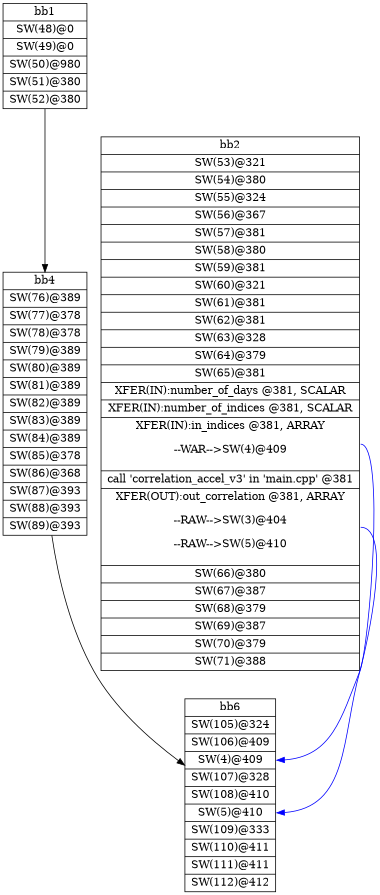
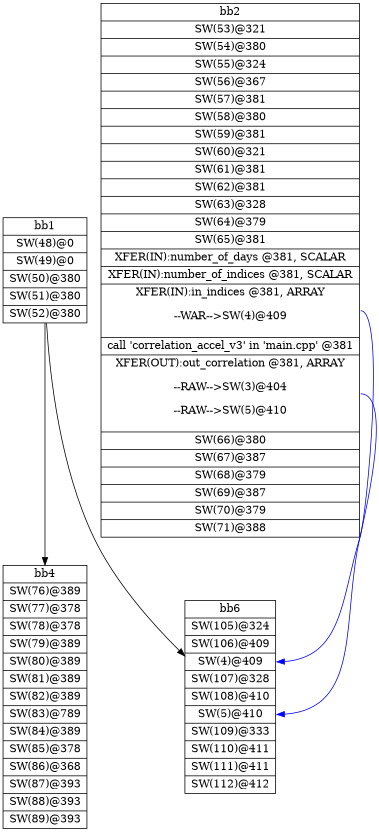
(45, 64) -> (45, 279)
(45, 421) -> (45, 714)
(90, 663) -> (79, 501)
